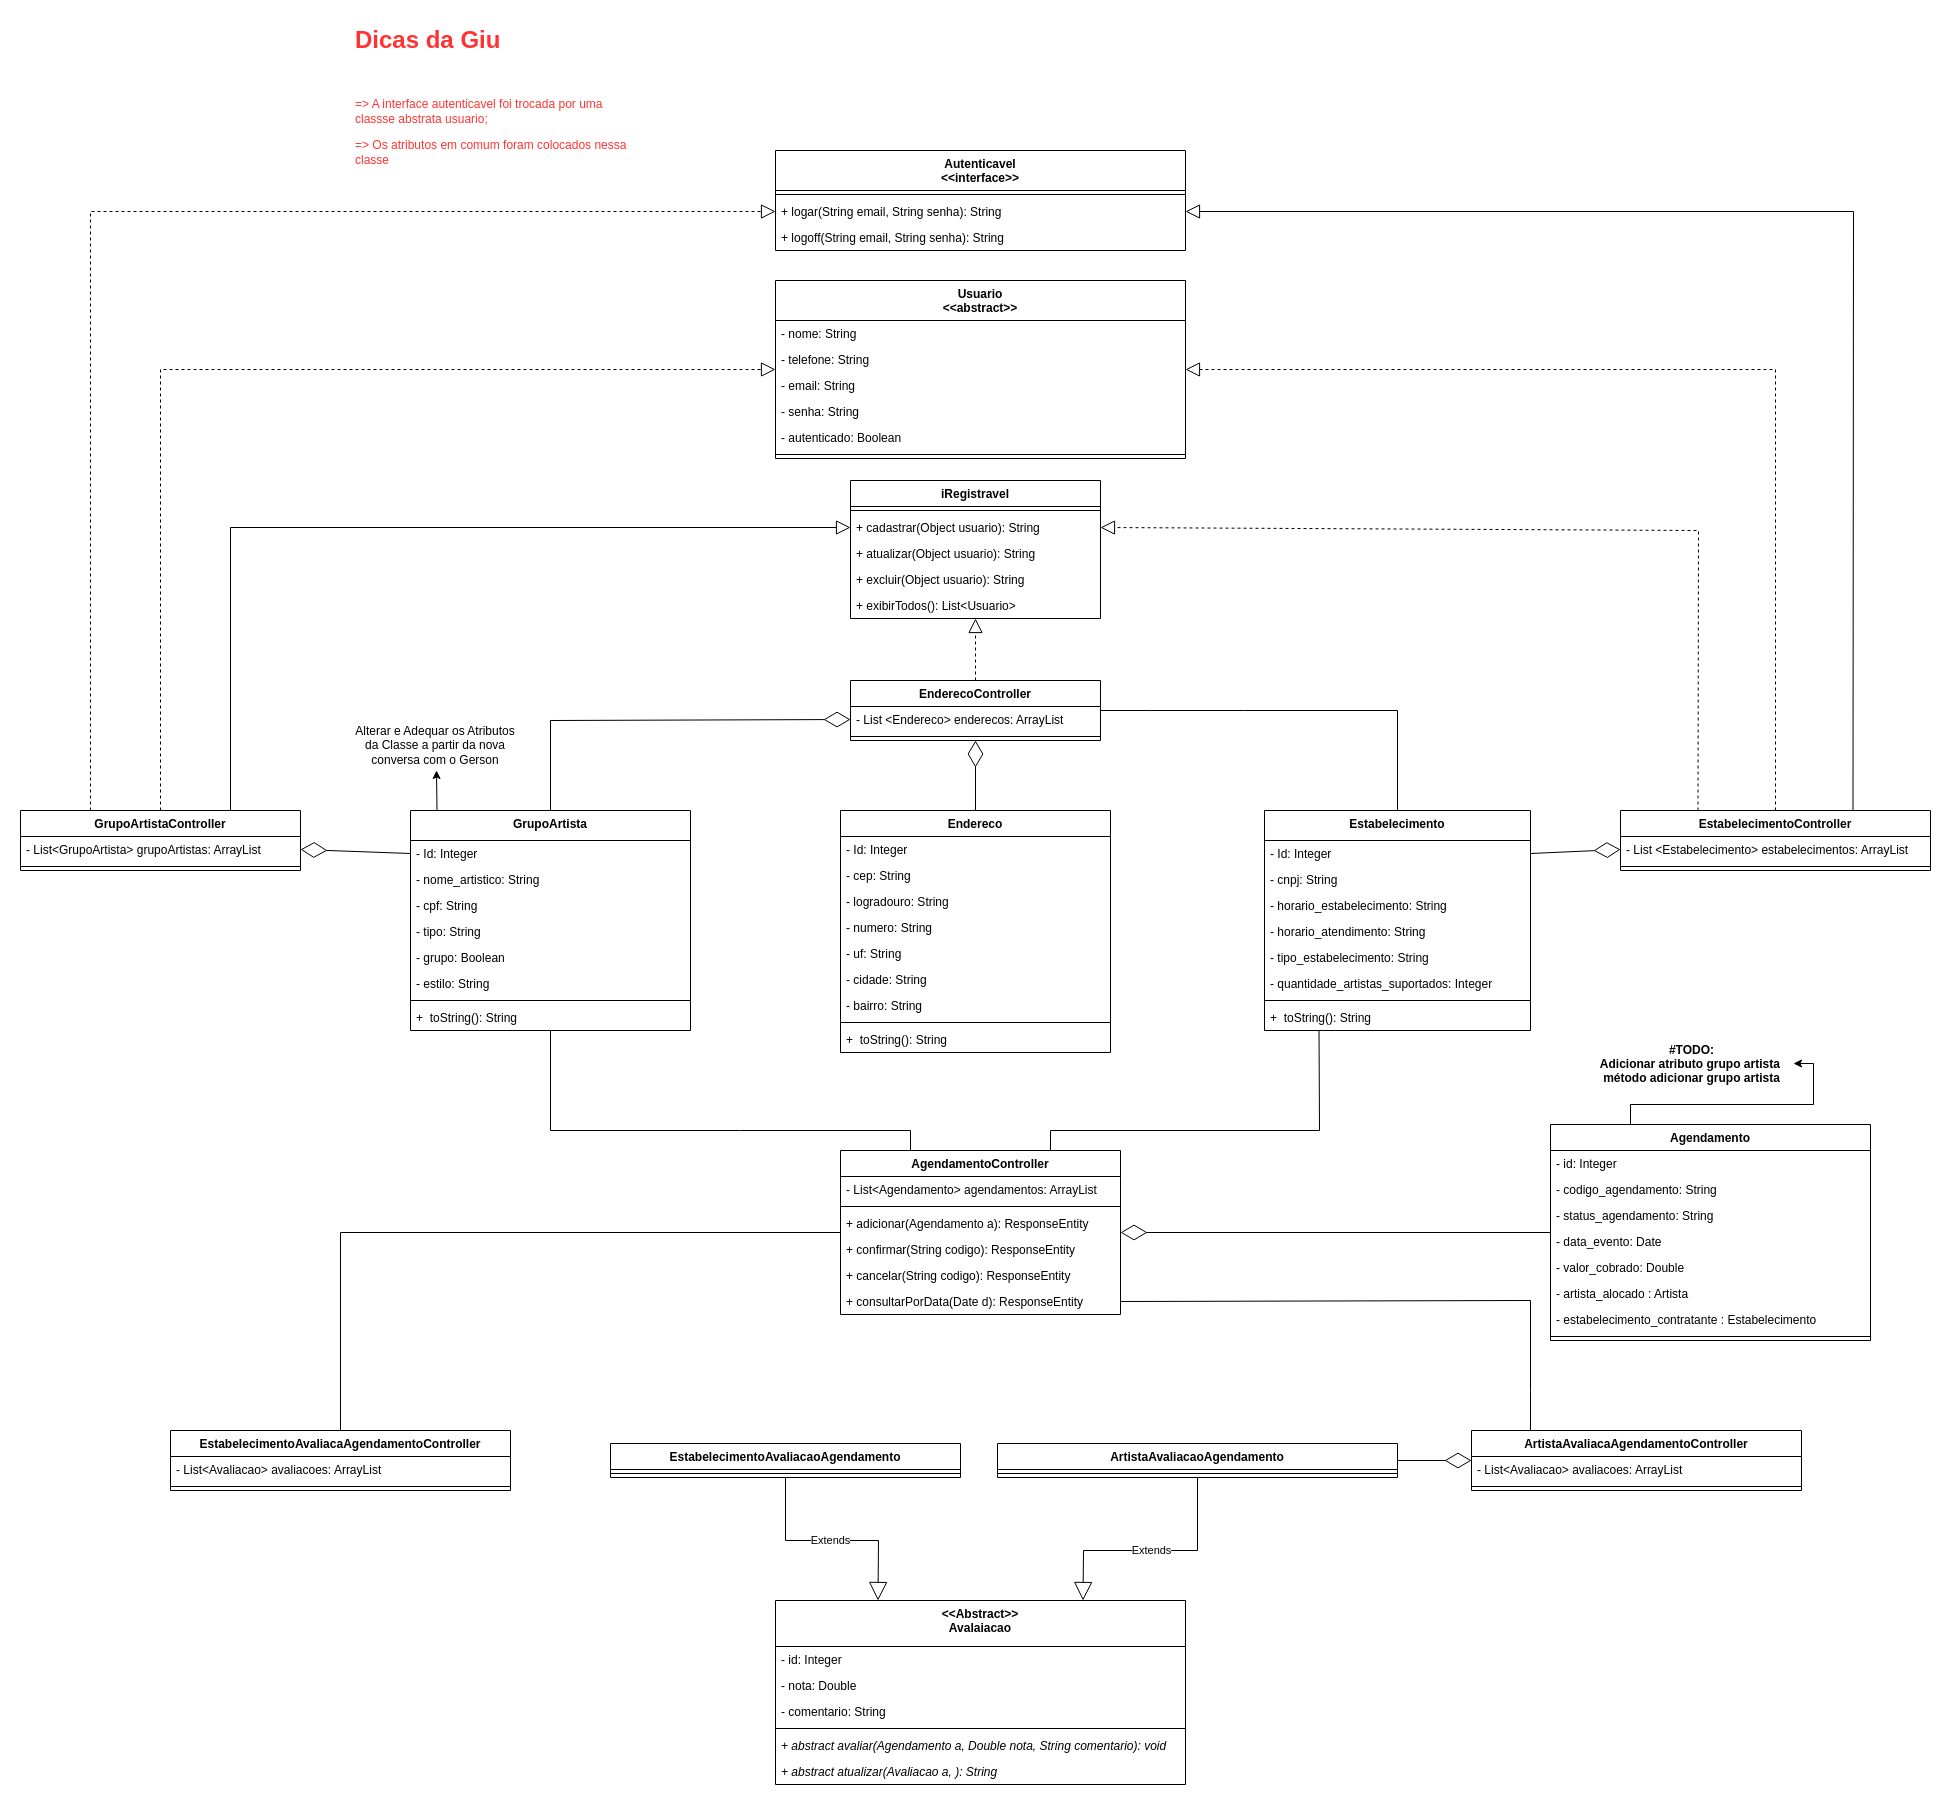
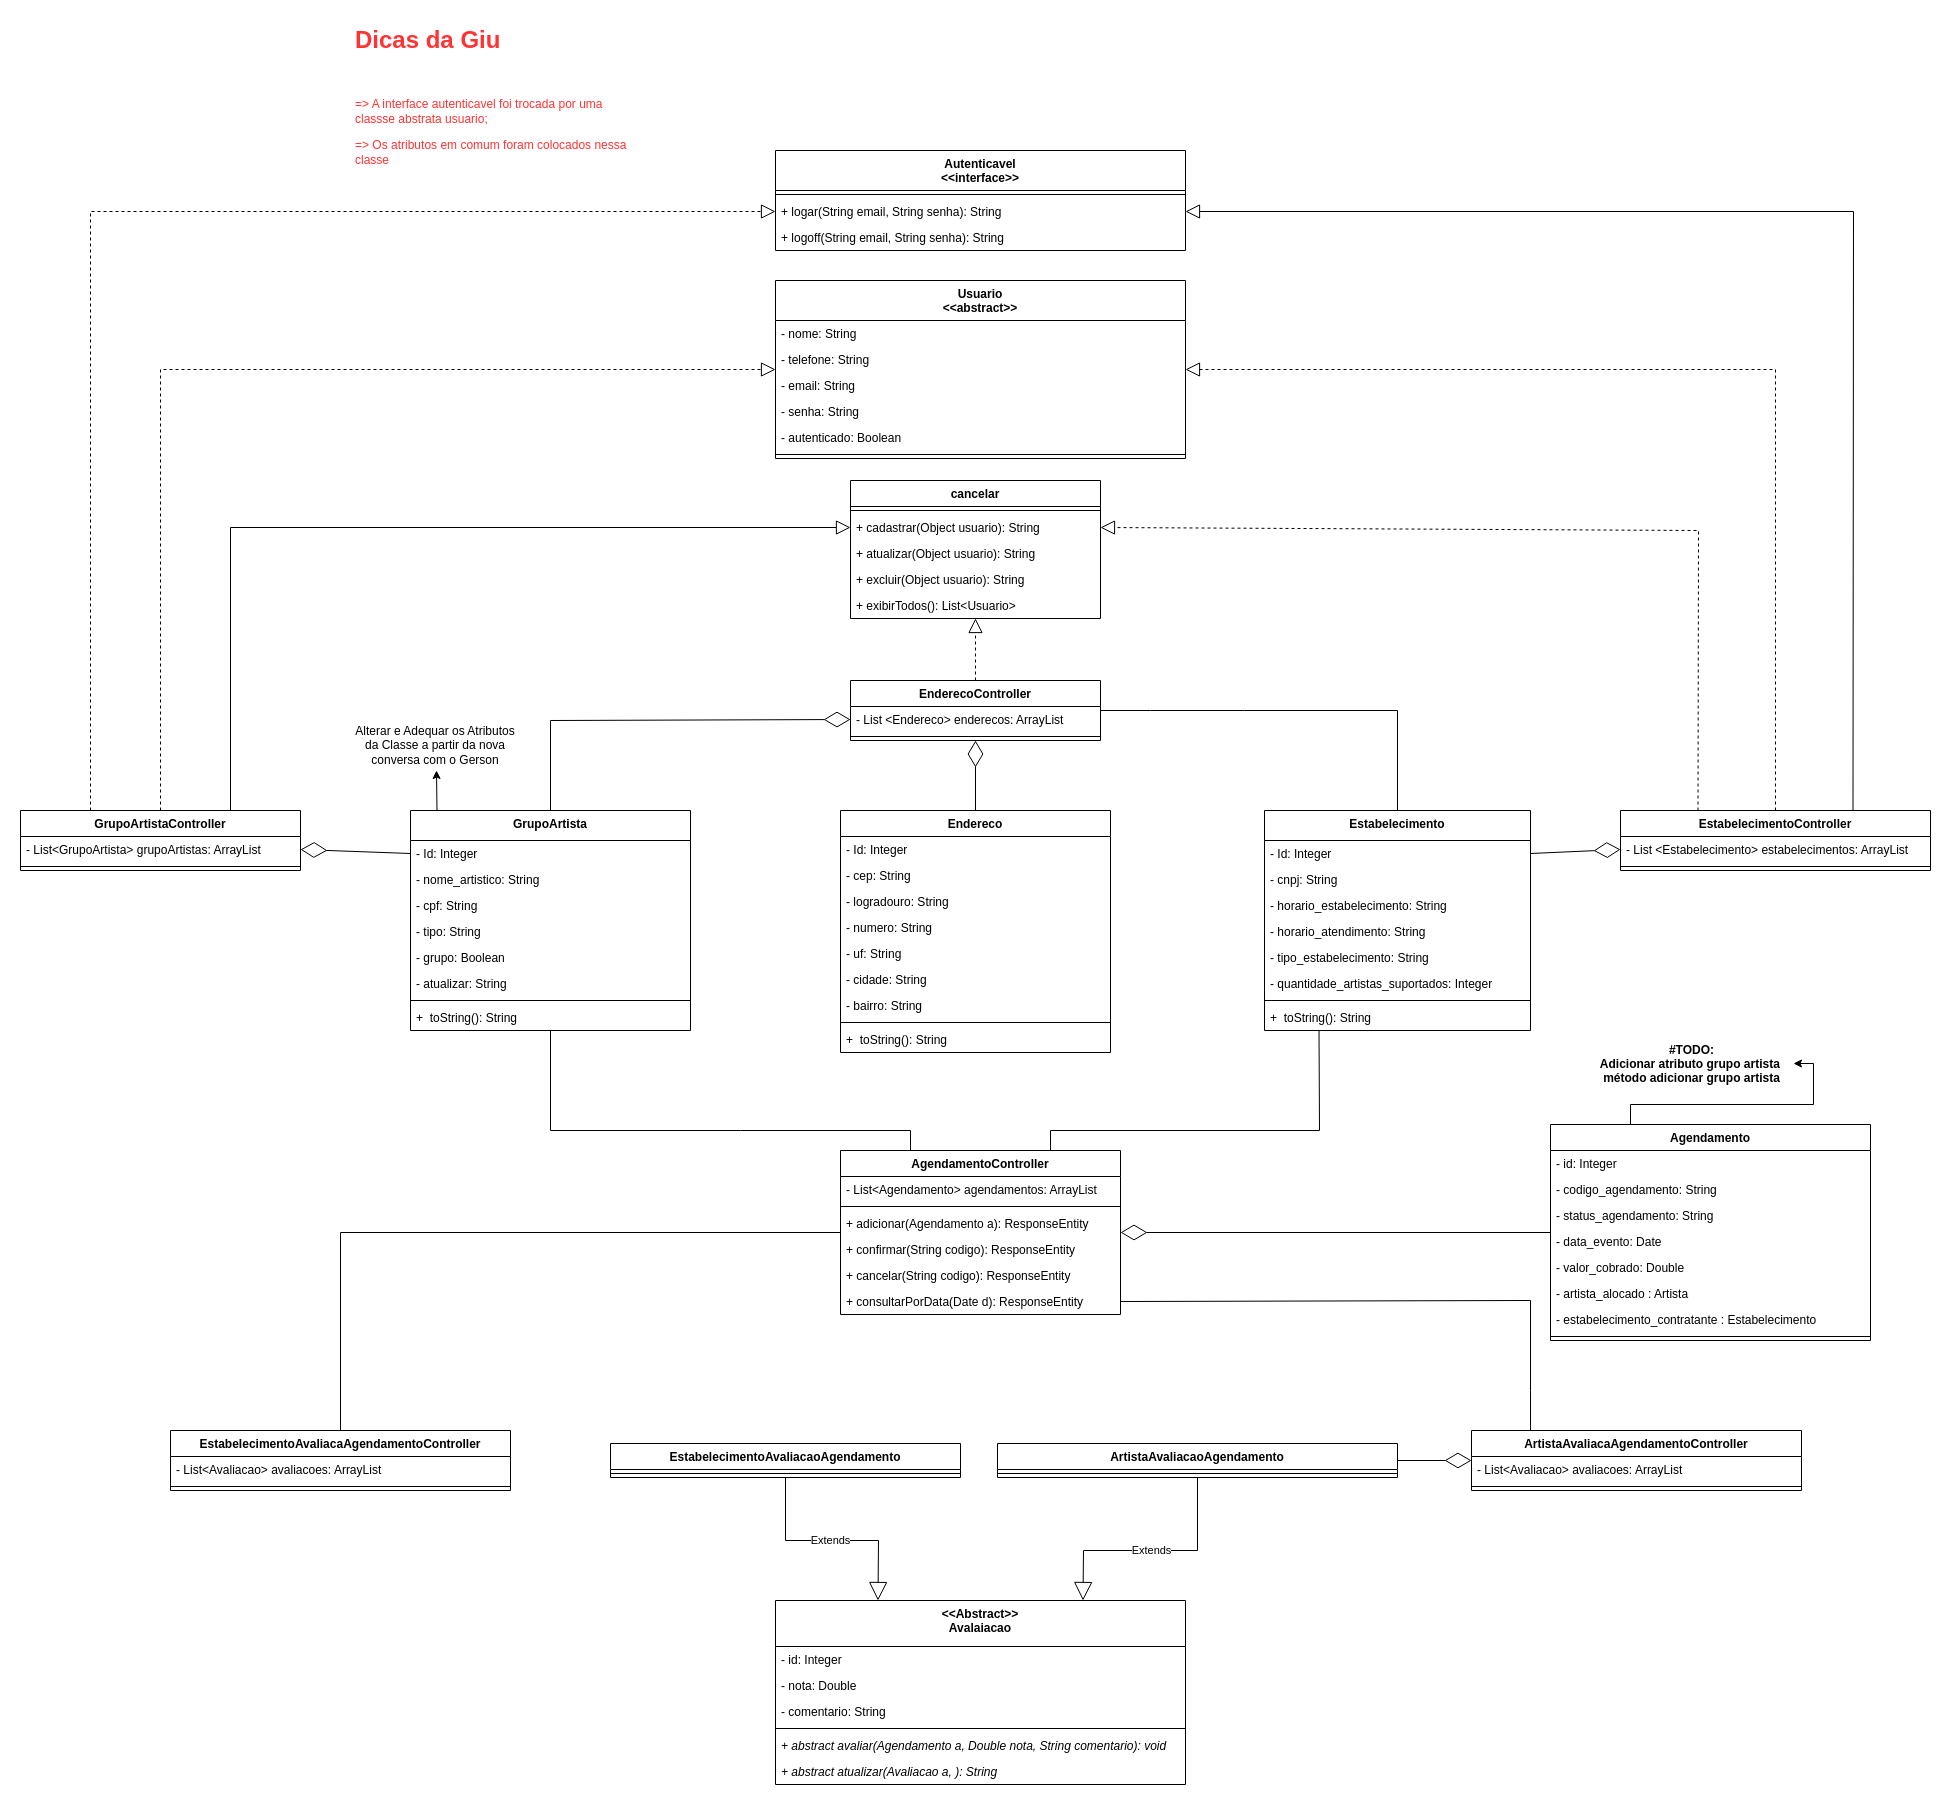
(975, 494) -> (975, 494)
(460, 984) -> (470, 984)
